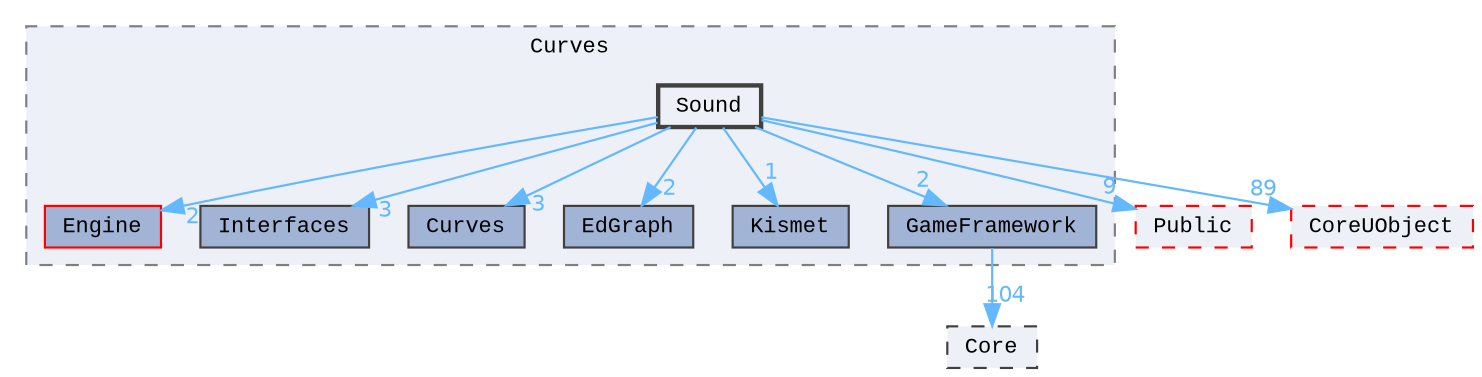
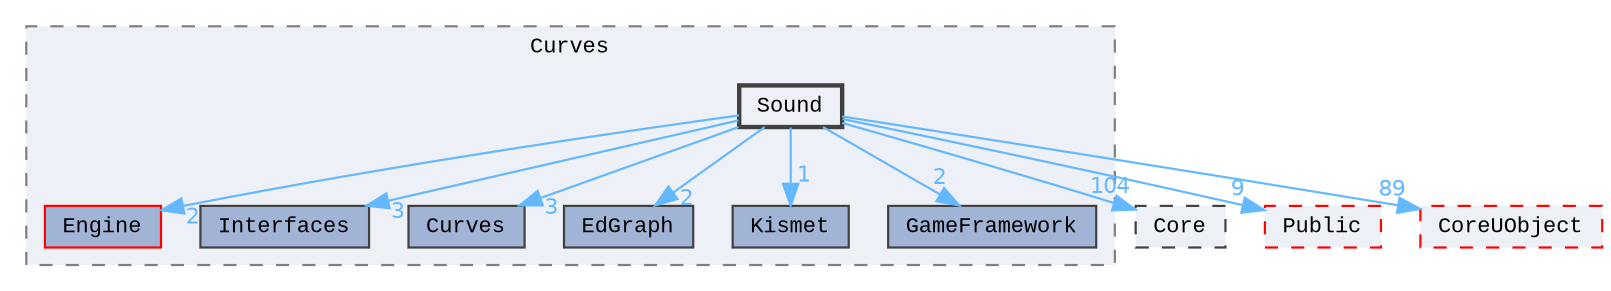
(992, 279) -> (978, 162)
